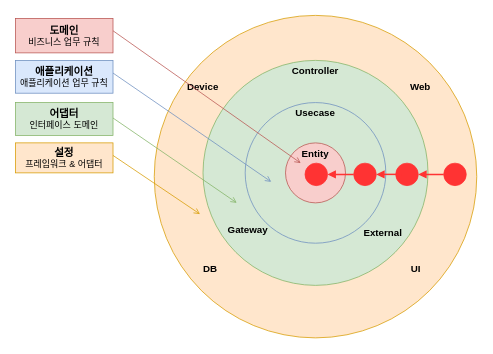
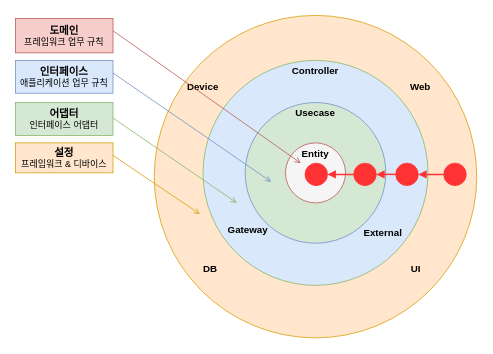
(64, 36) -> (64, 36)
(315, 71) -> (315, 71)
(64, 77) -> (64, 77)
(64, 119) -> (64, 119)
(315, 154) -> (315, 154)
(64, 158) -> (64, 158)
